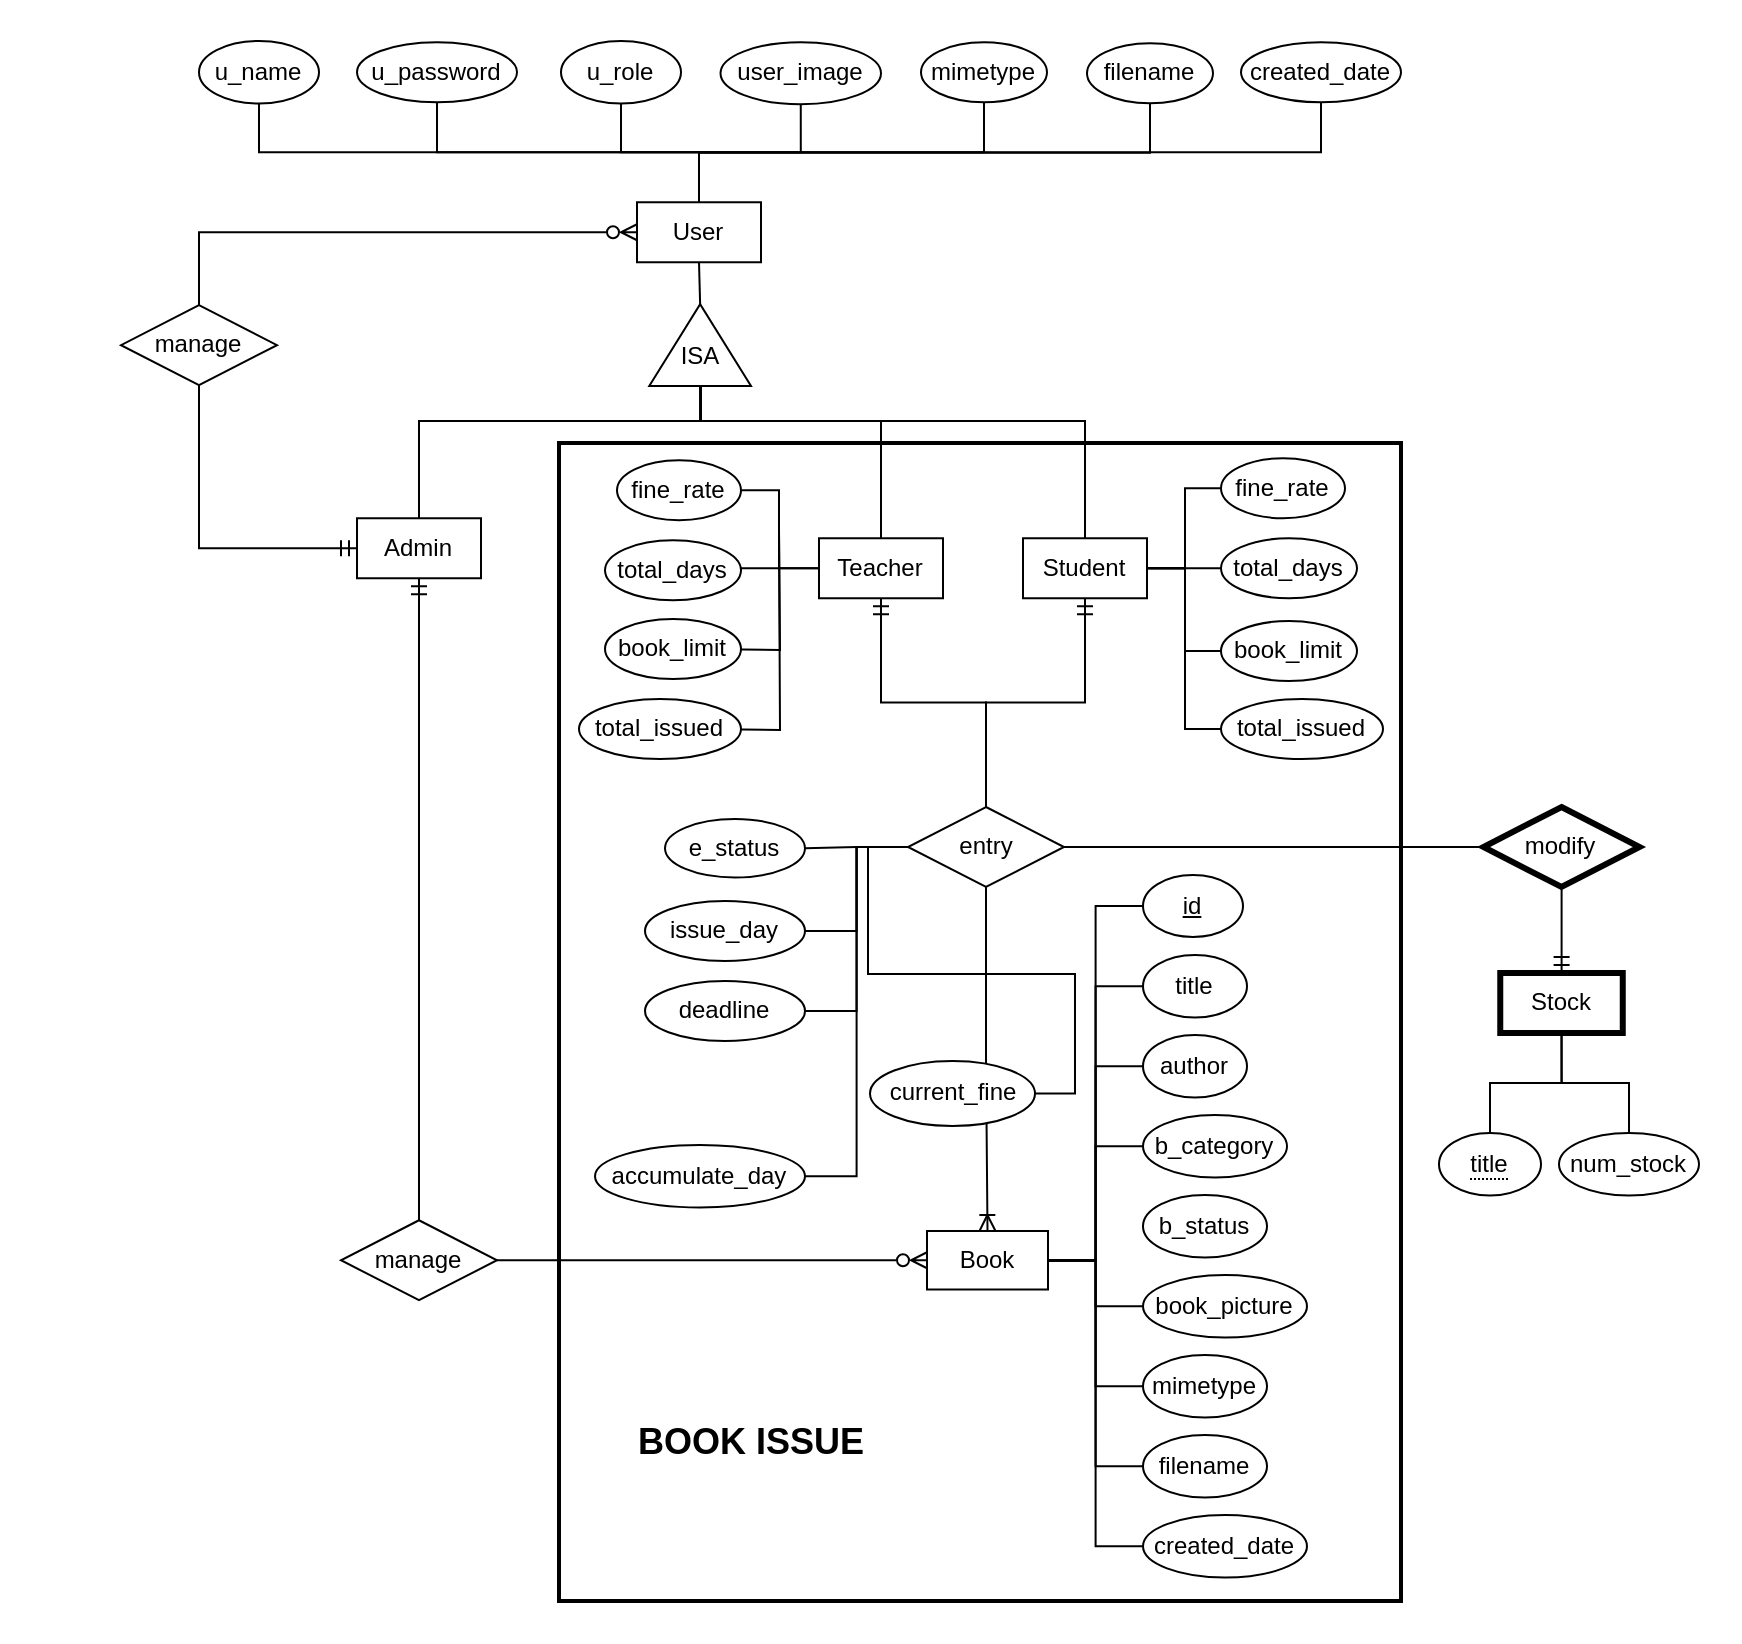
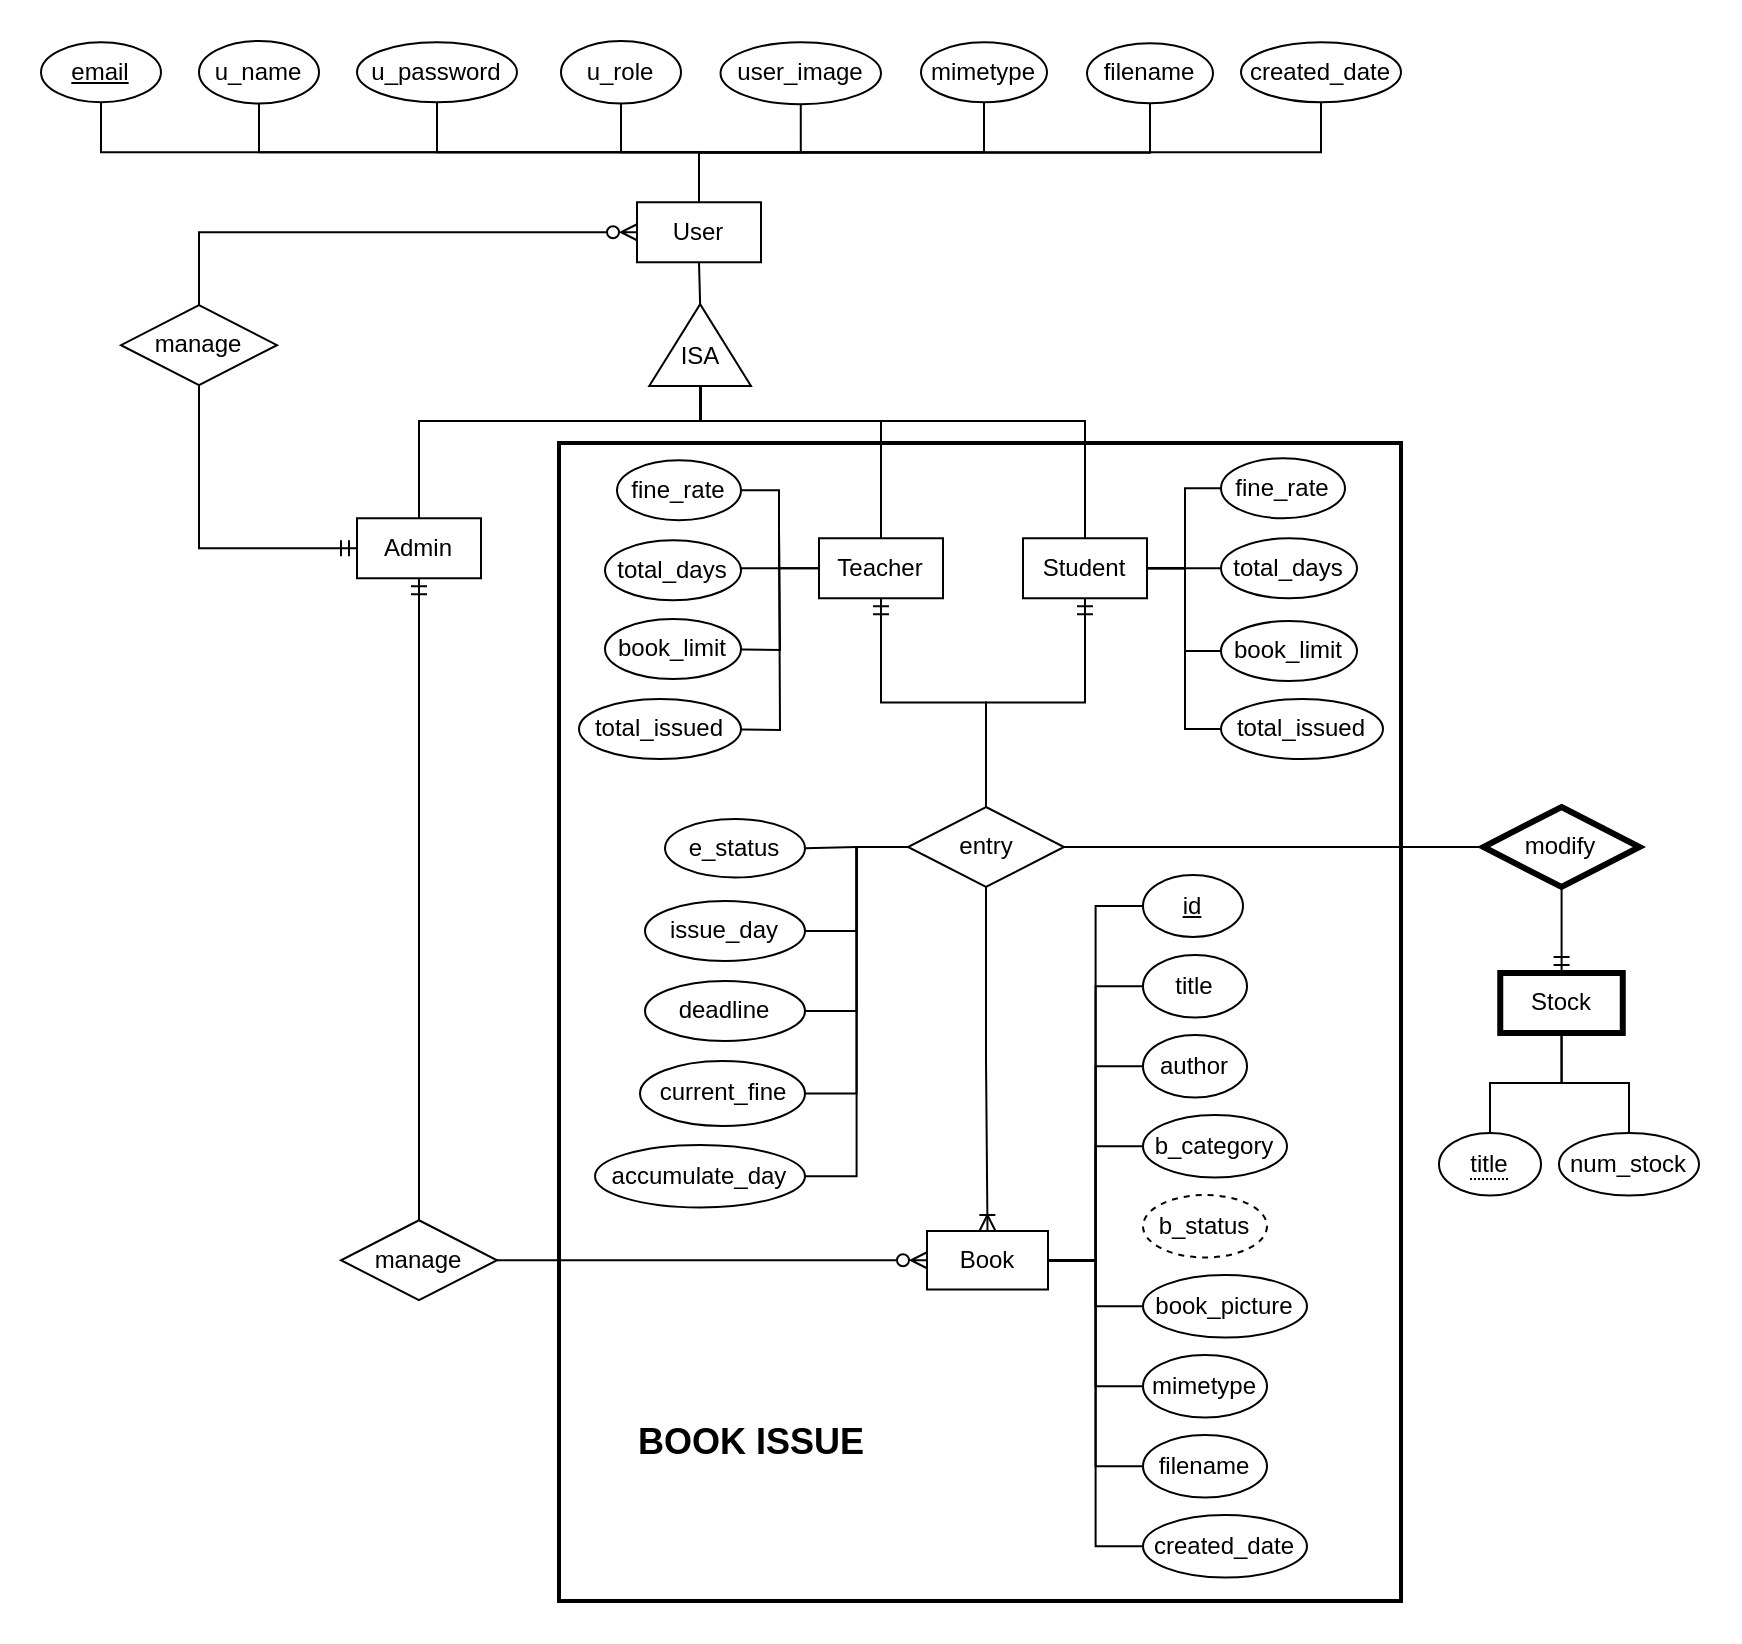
none -> (101, 72)
none -> (154, 152)
(953, 1094) -> (723, 1094)
(1205, 1226) -> (1205, 1226)
